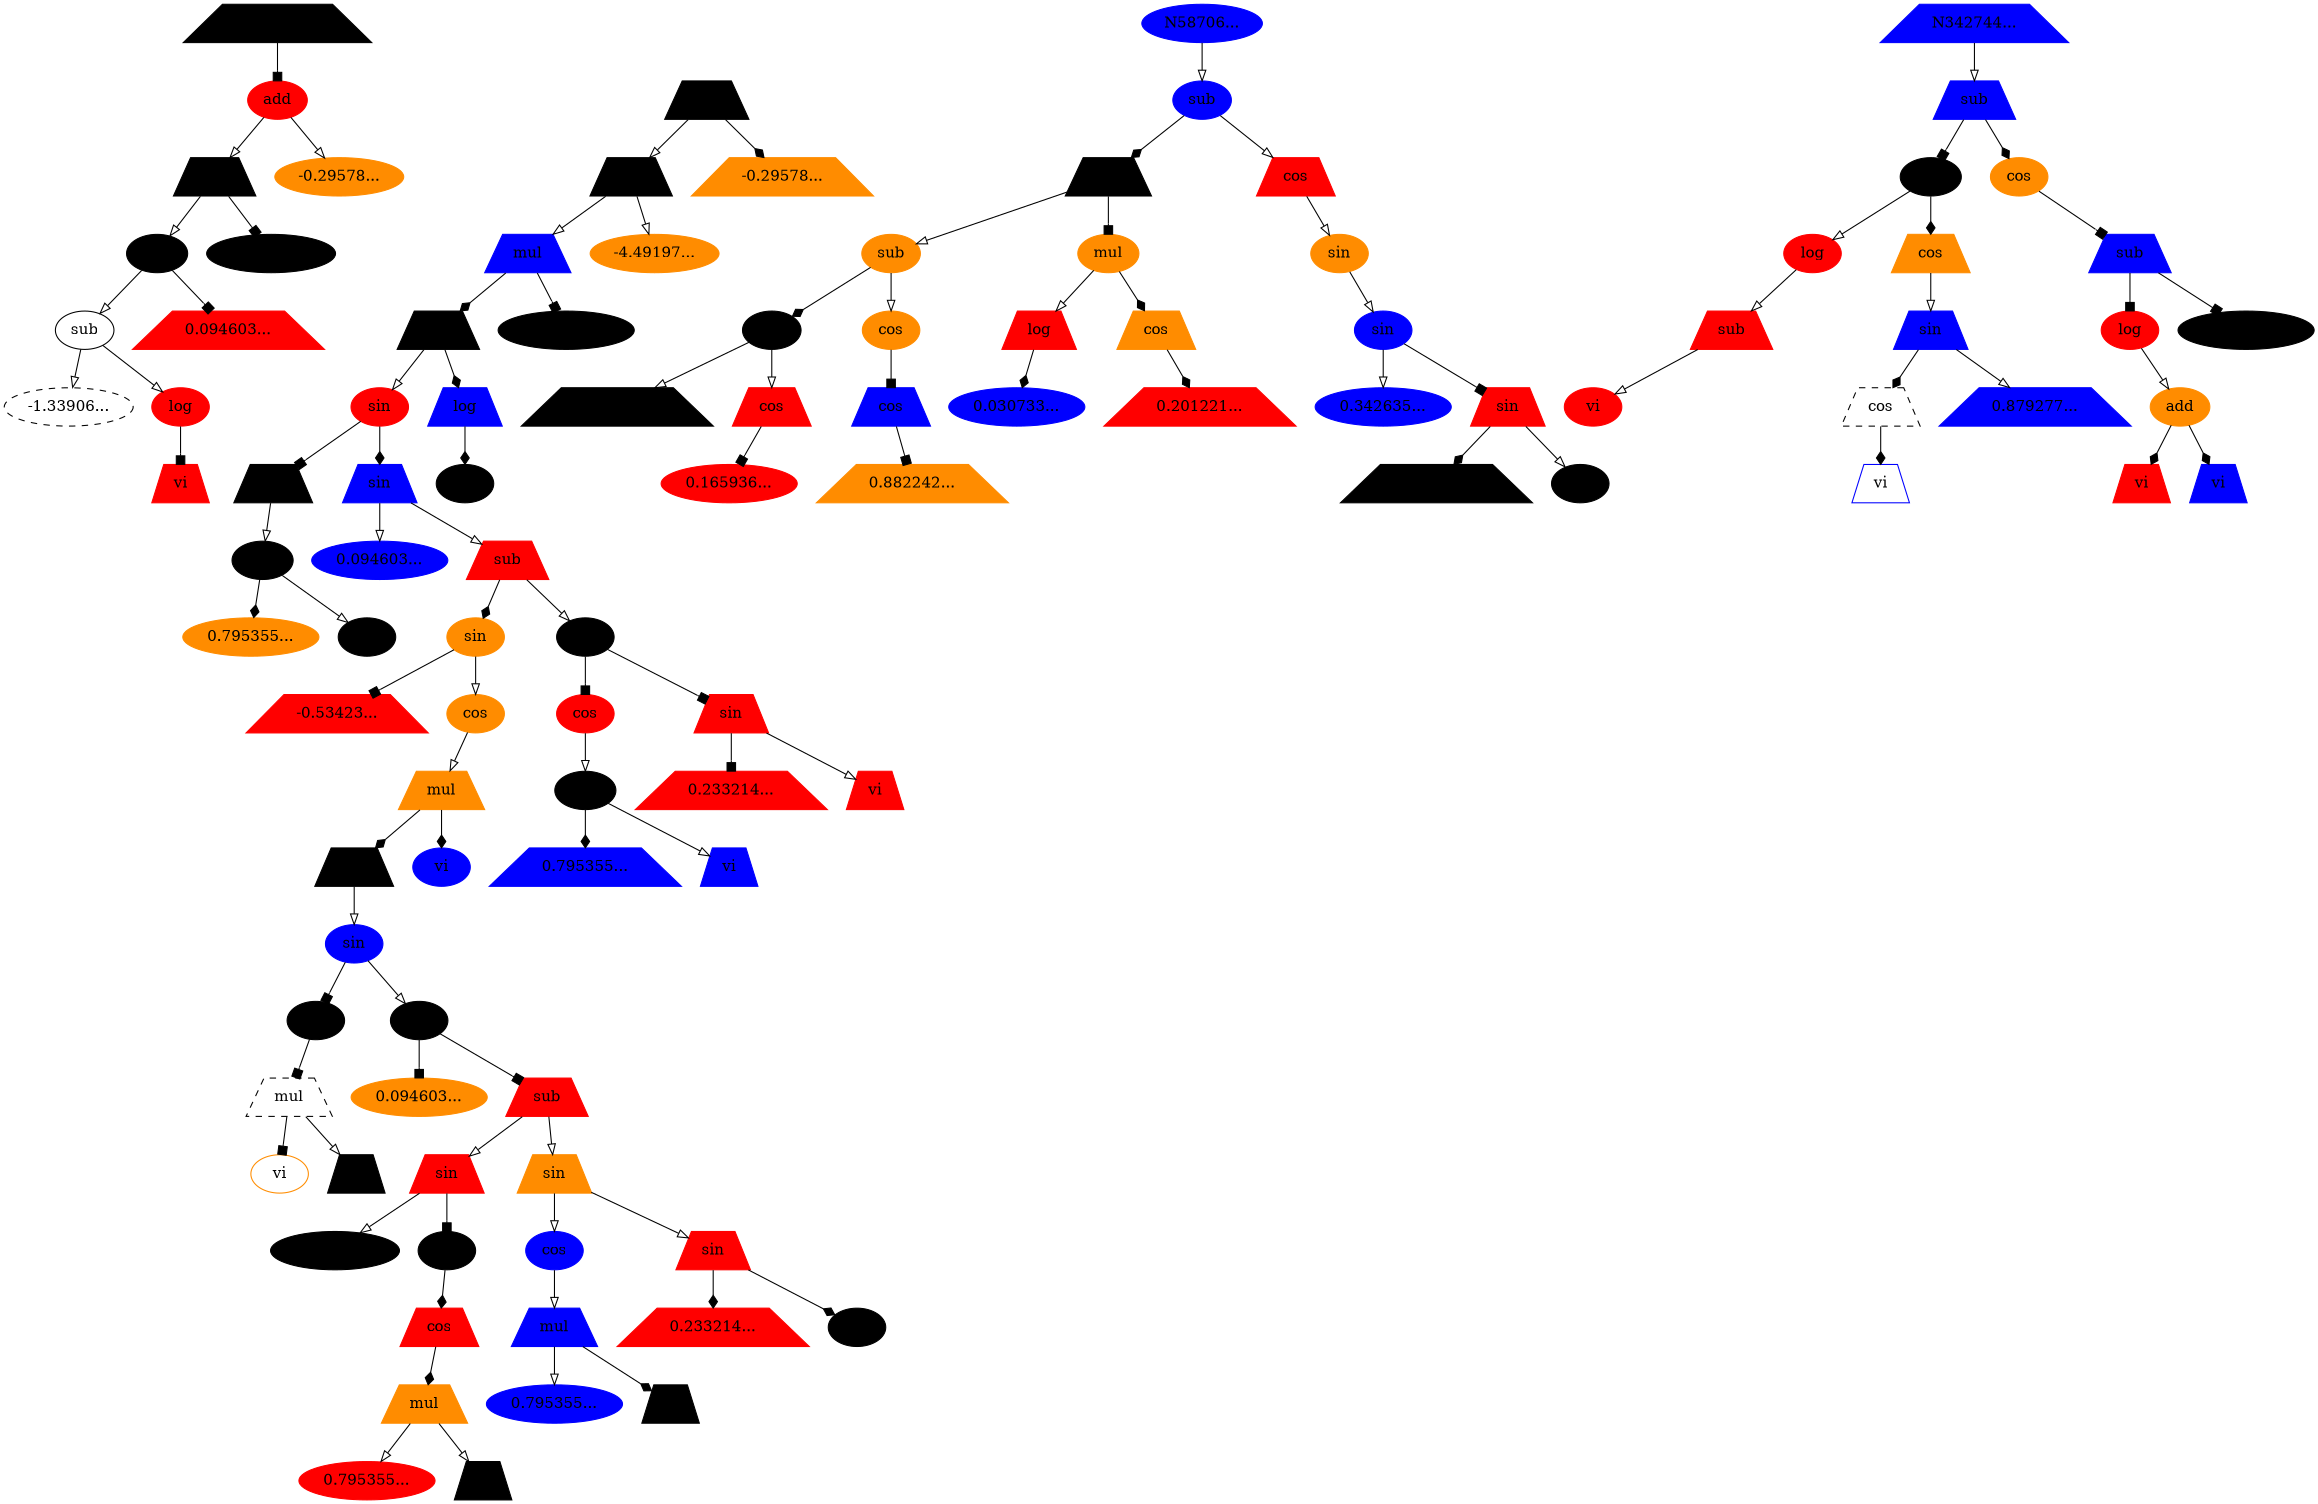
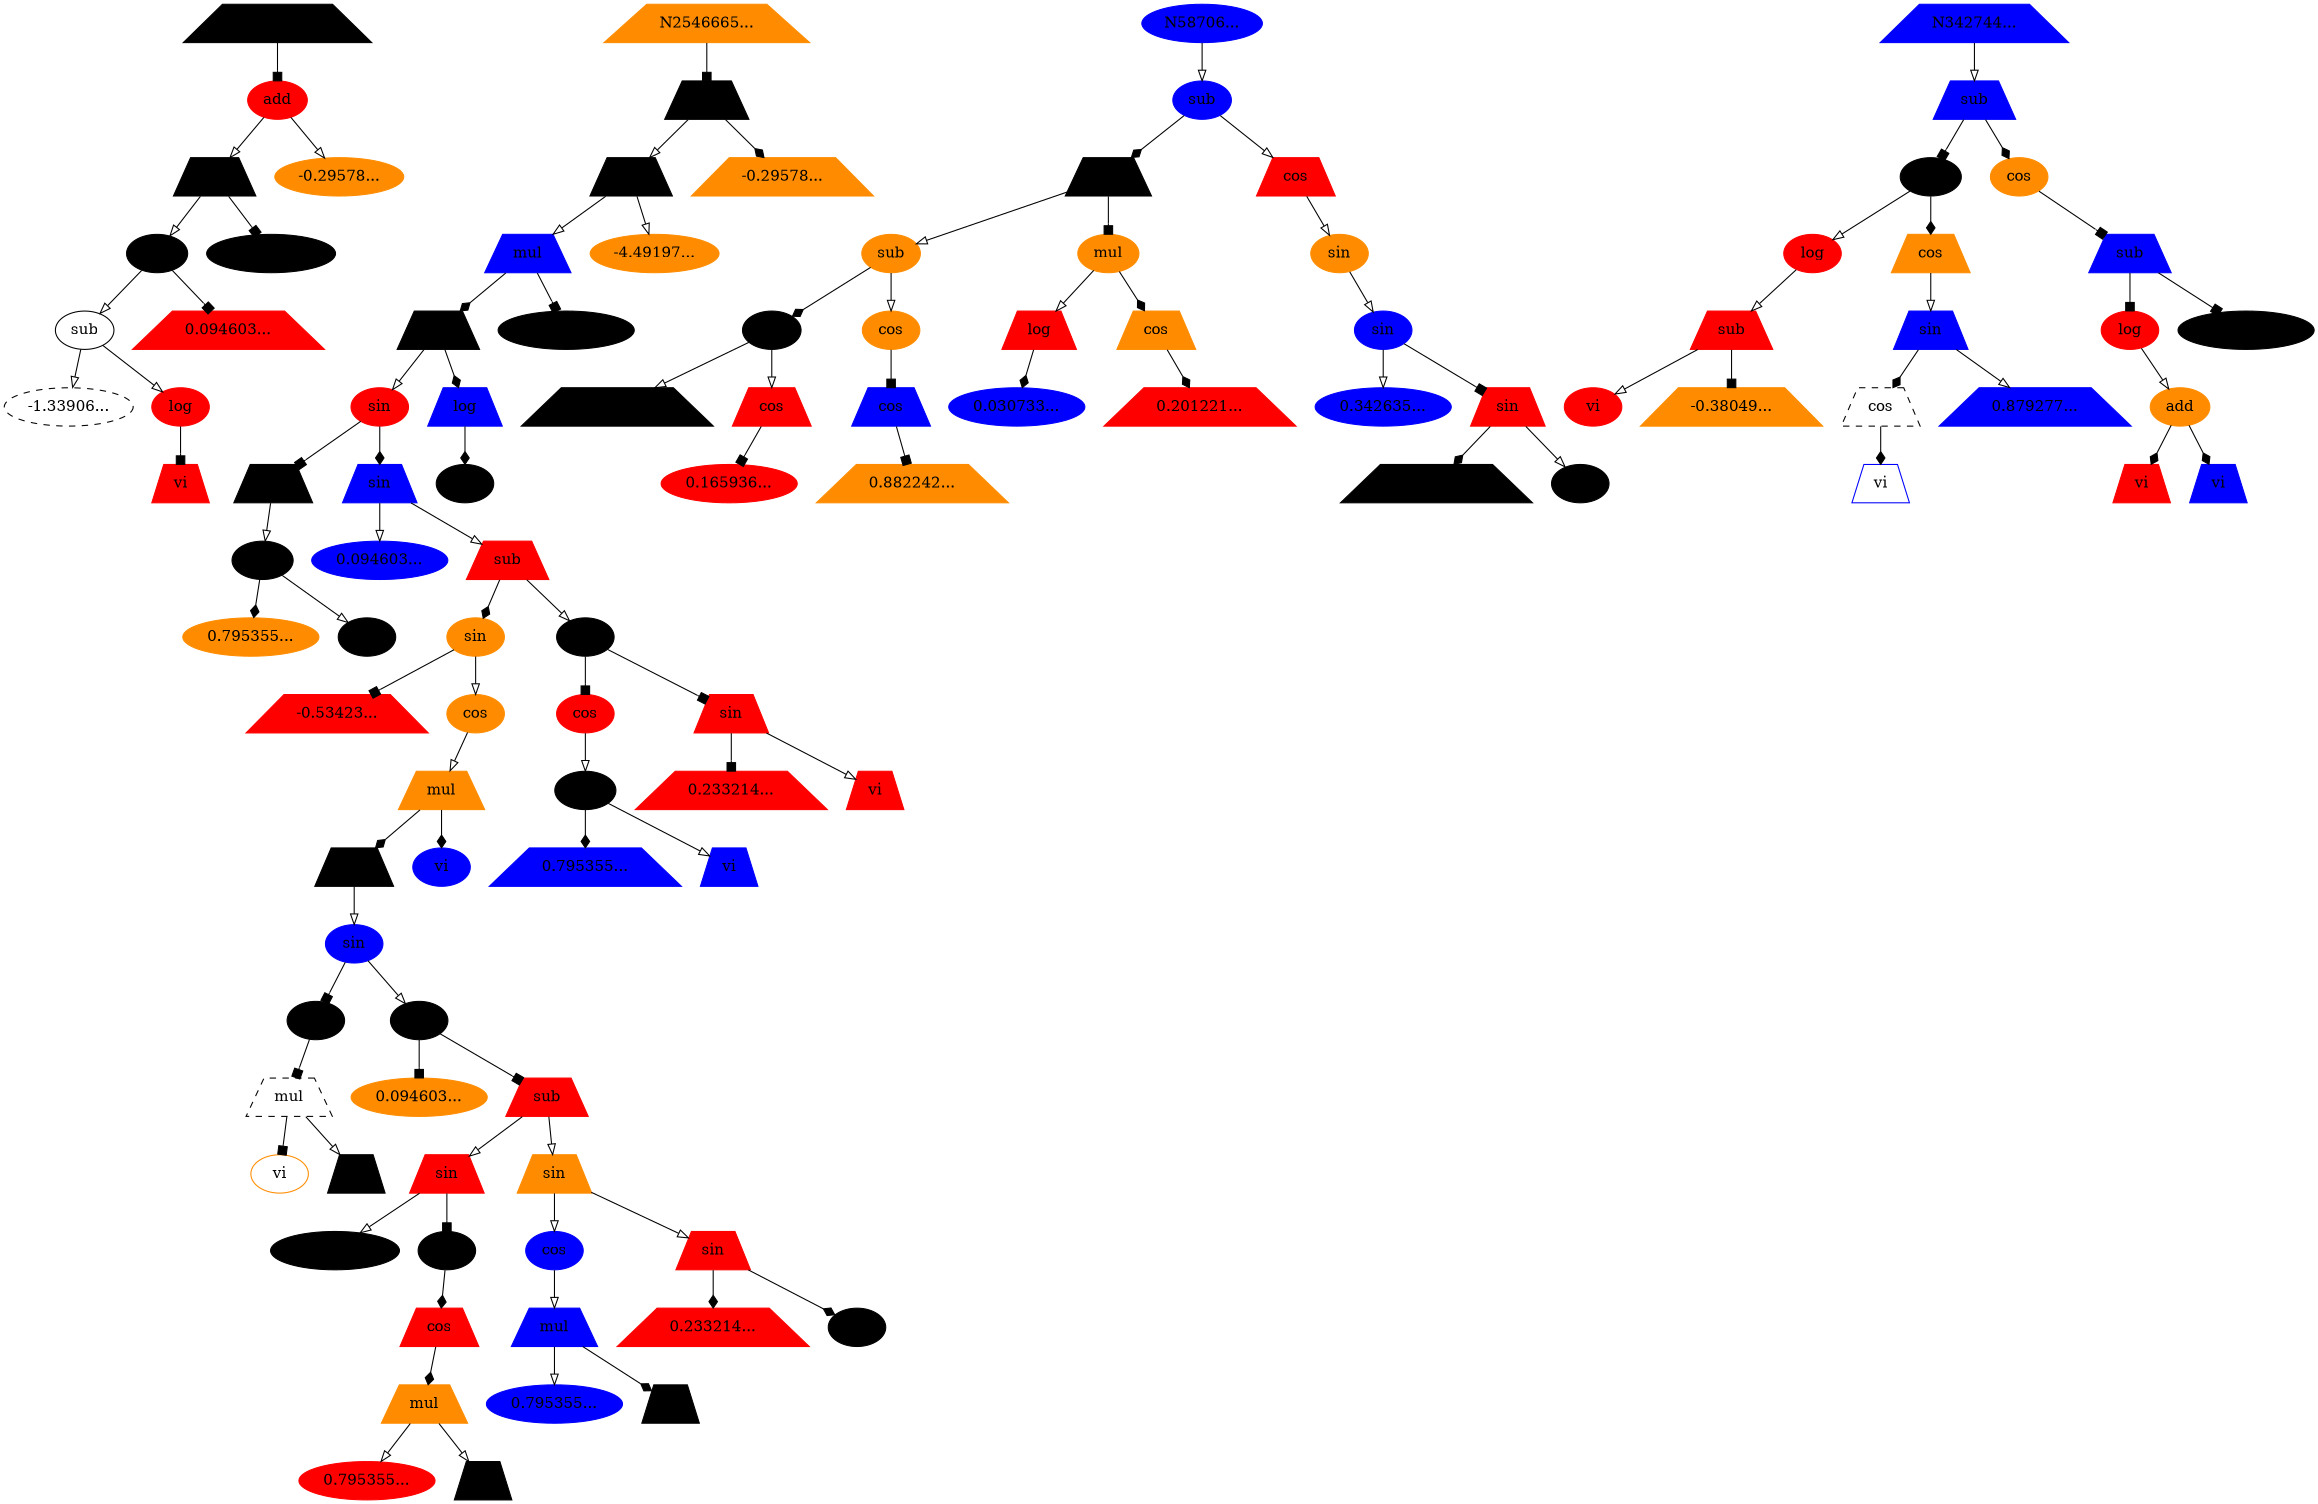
none -> (707, 23)
none -> (1732, 407)
